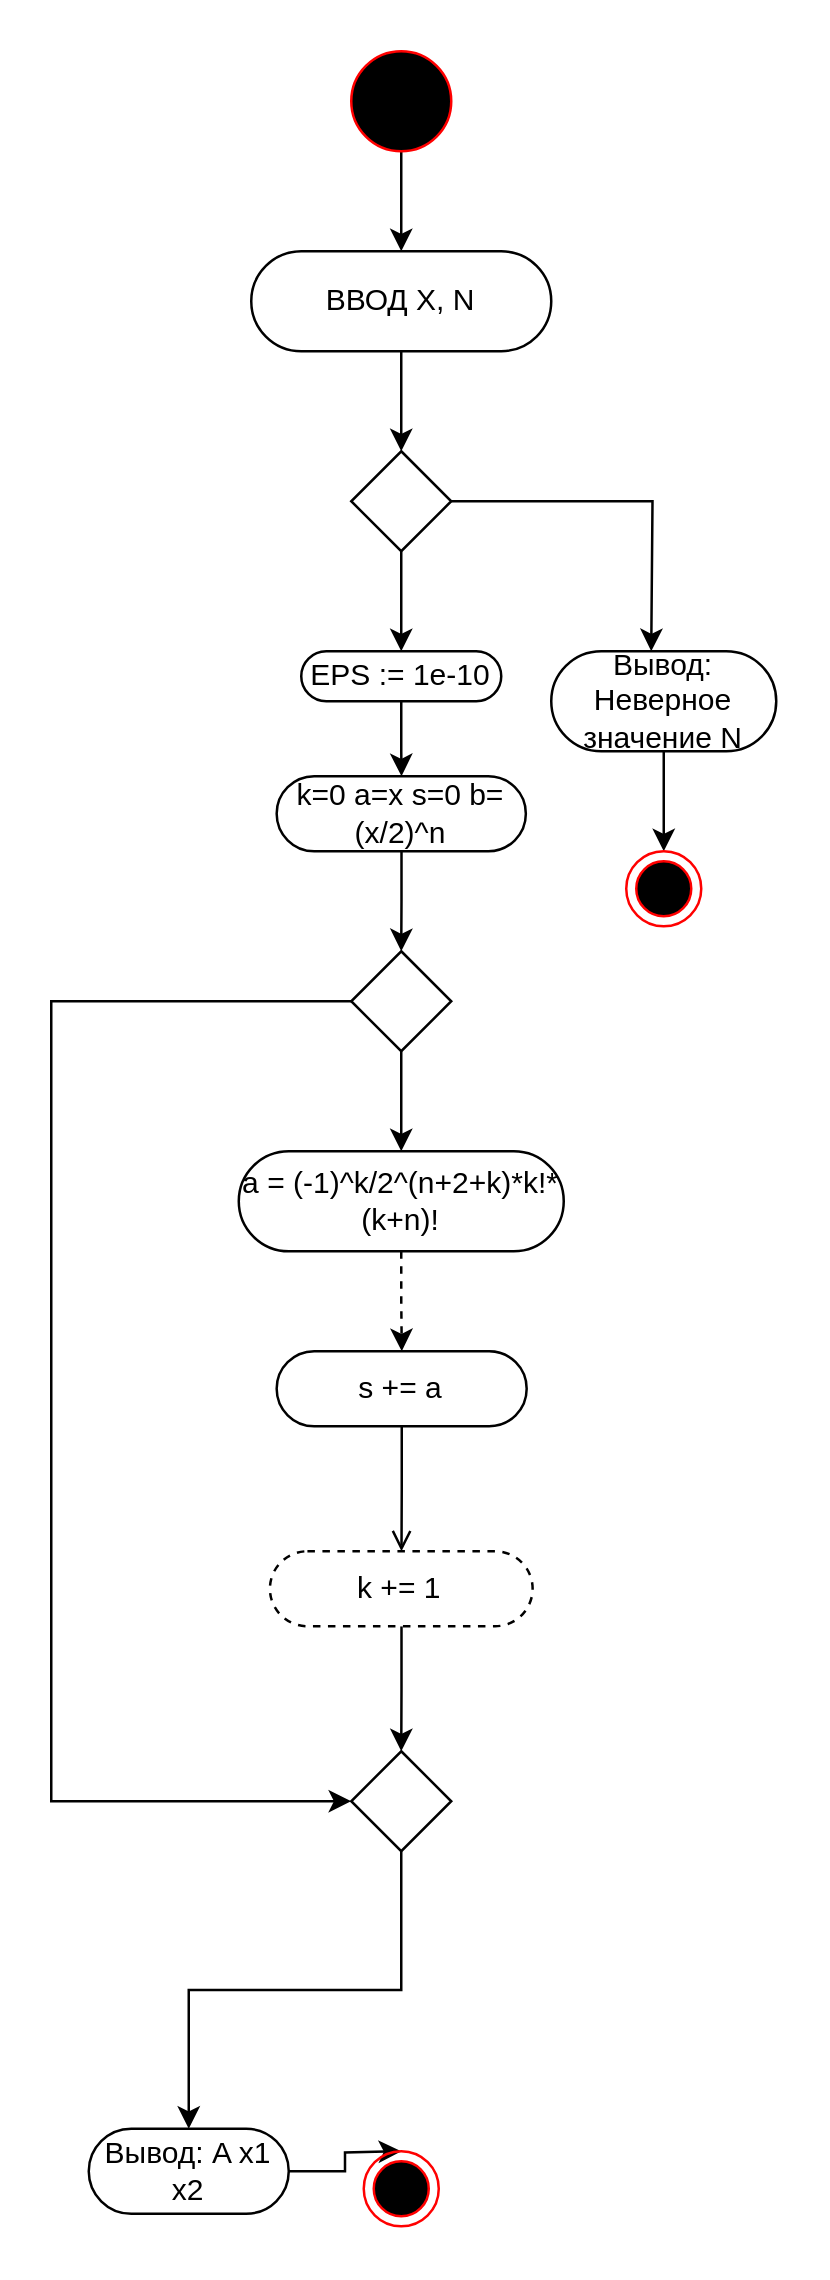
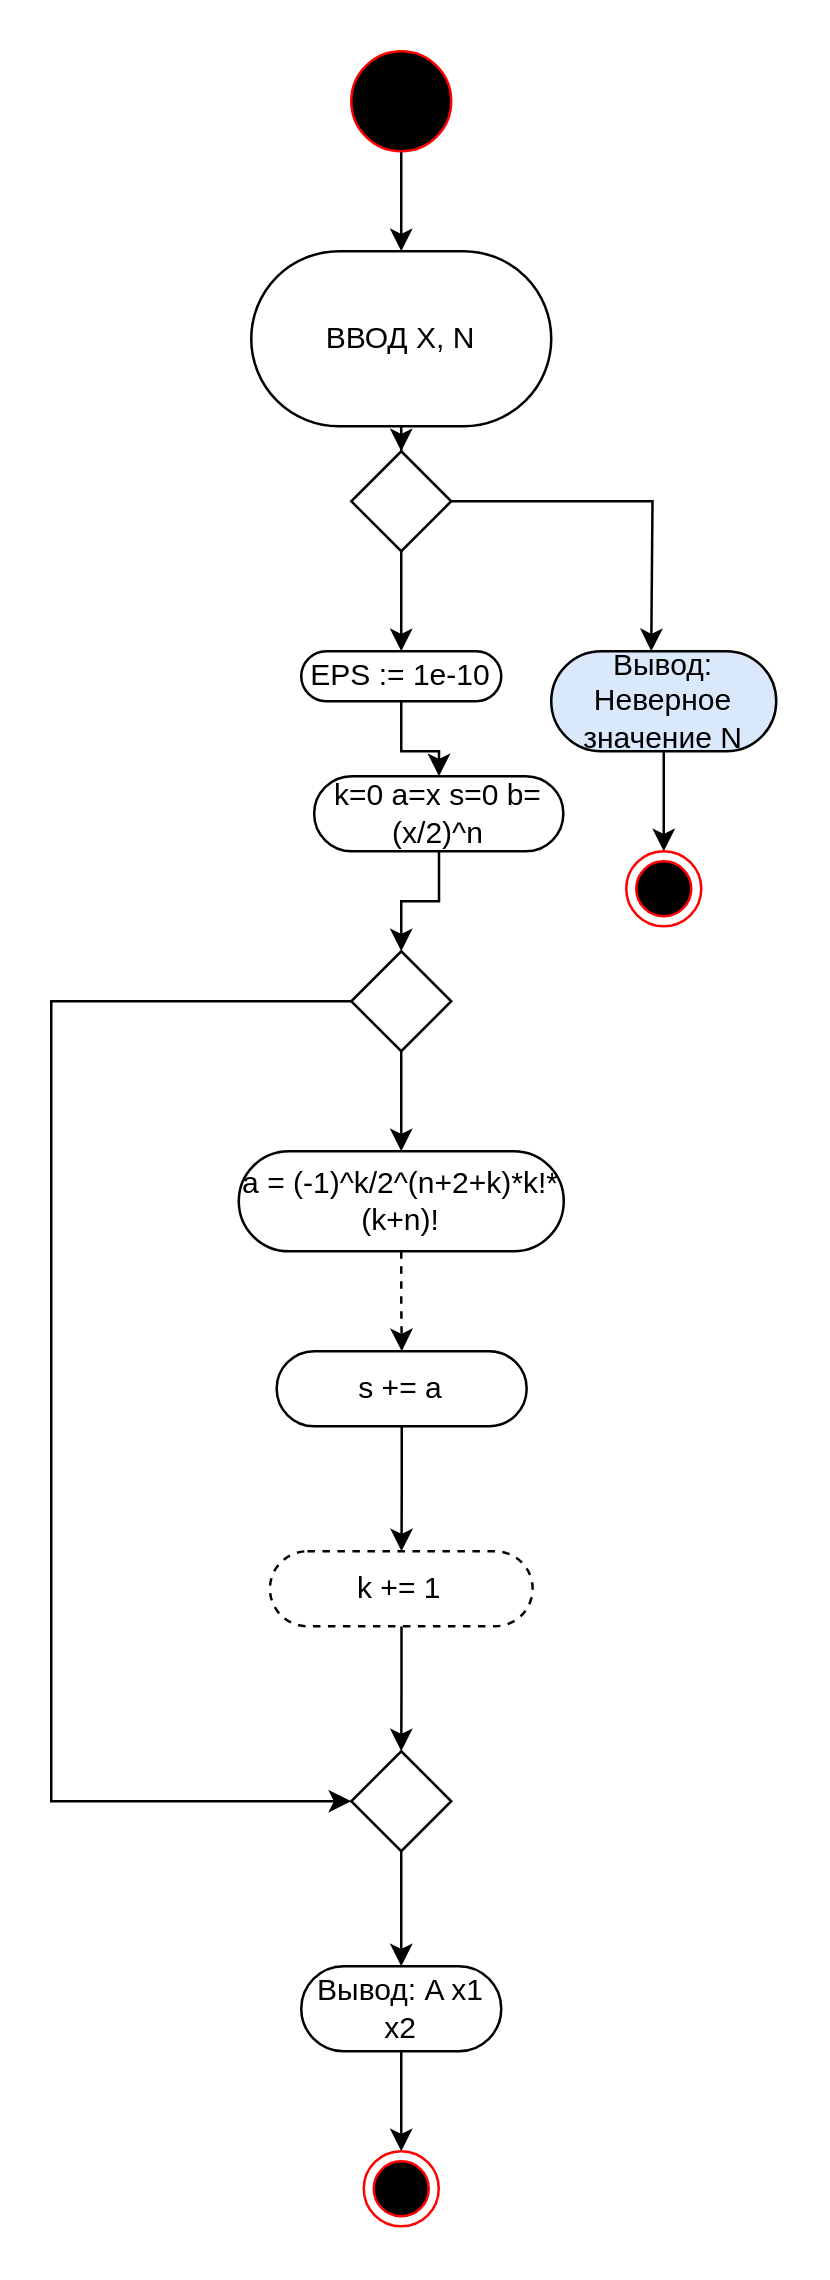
(401, 301) -> (401, 339)
(664, 701) -> (664, 701)
(401, 814) -> (439, 814)
(402, 1537) -> (402, 1533)
(189, 2171) -> (401, 2009)
